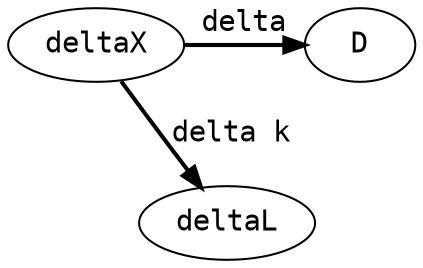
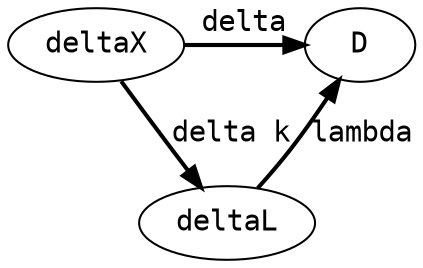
none -> (294, 144)
